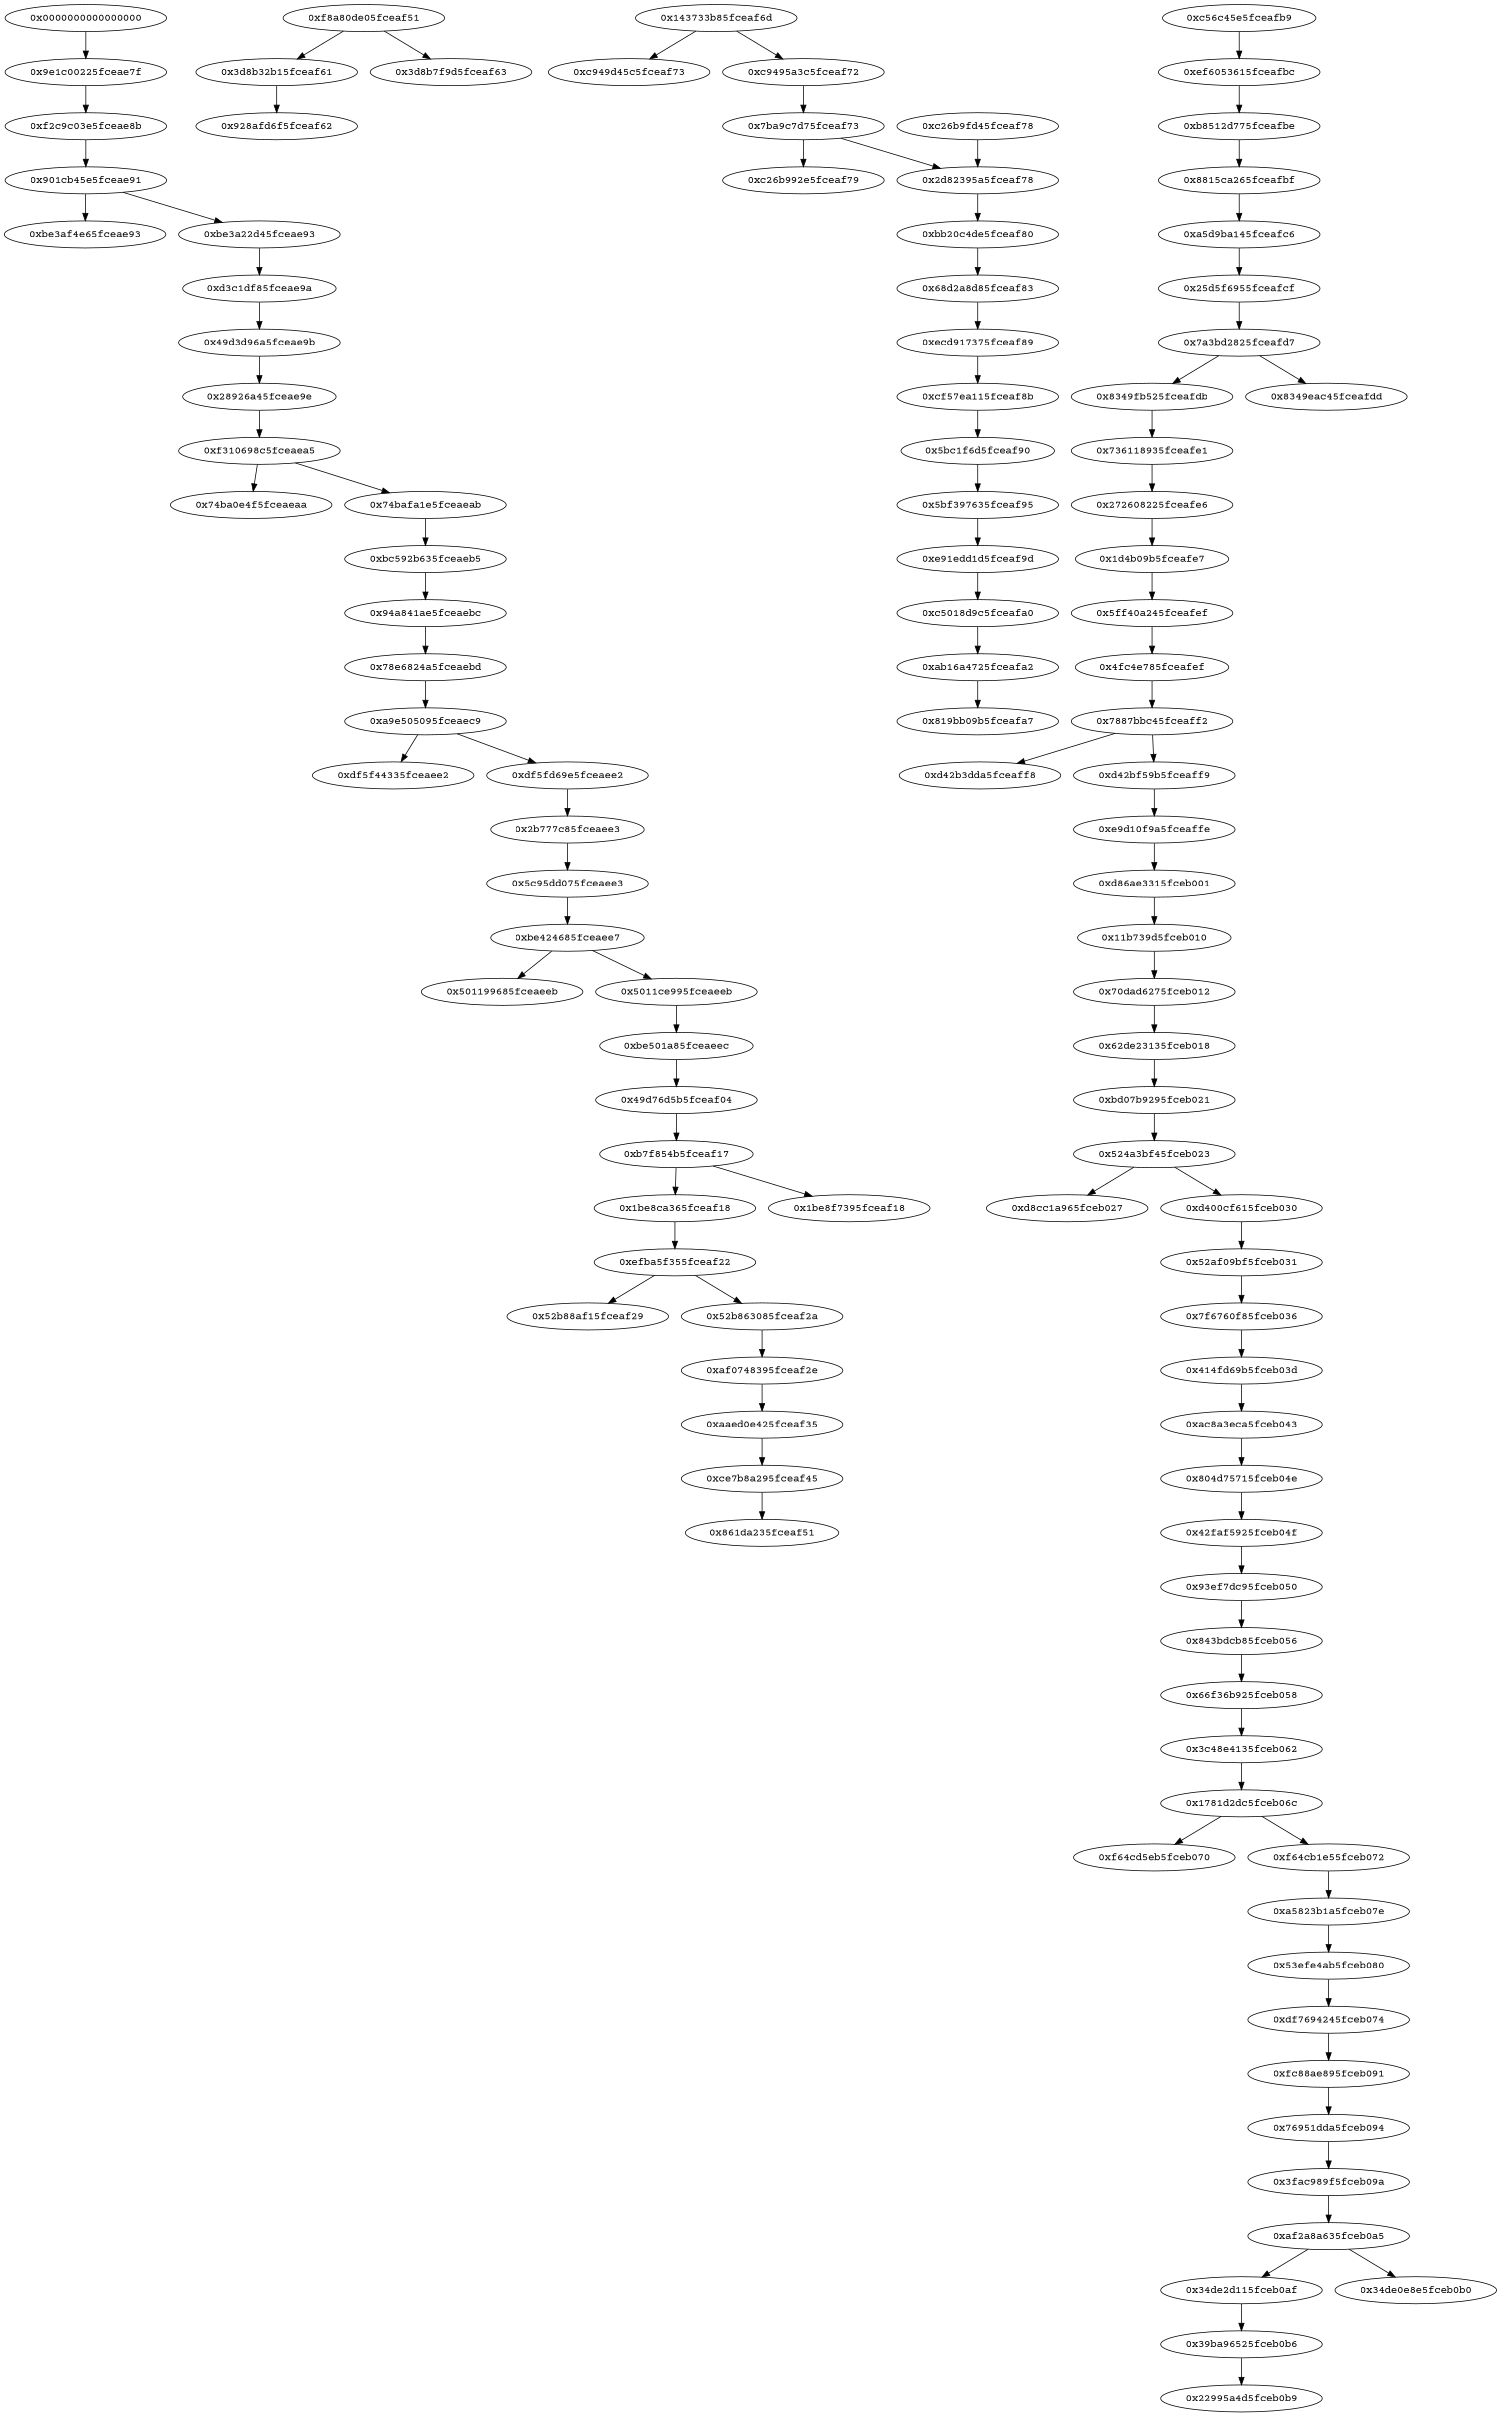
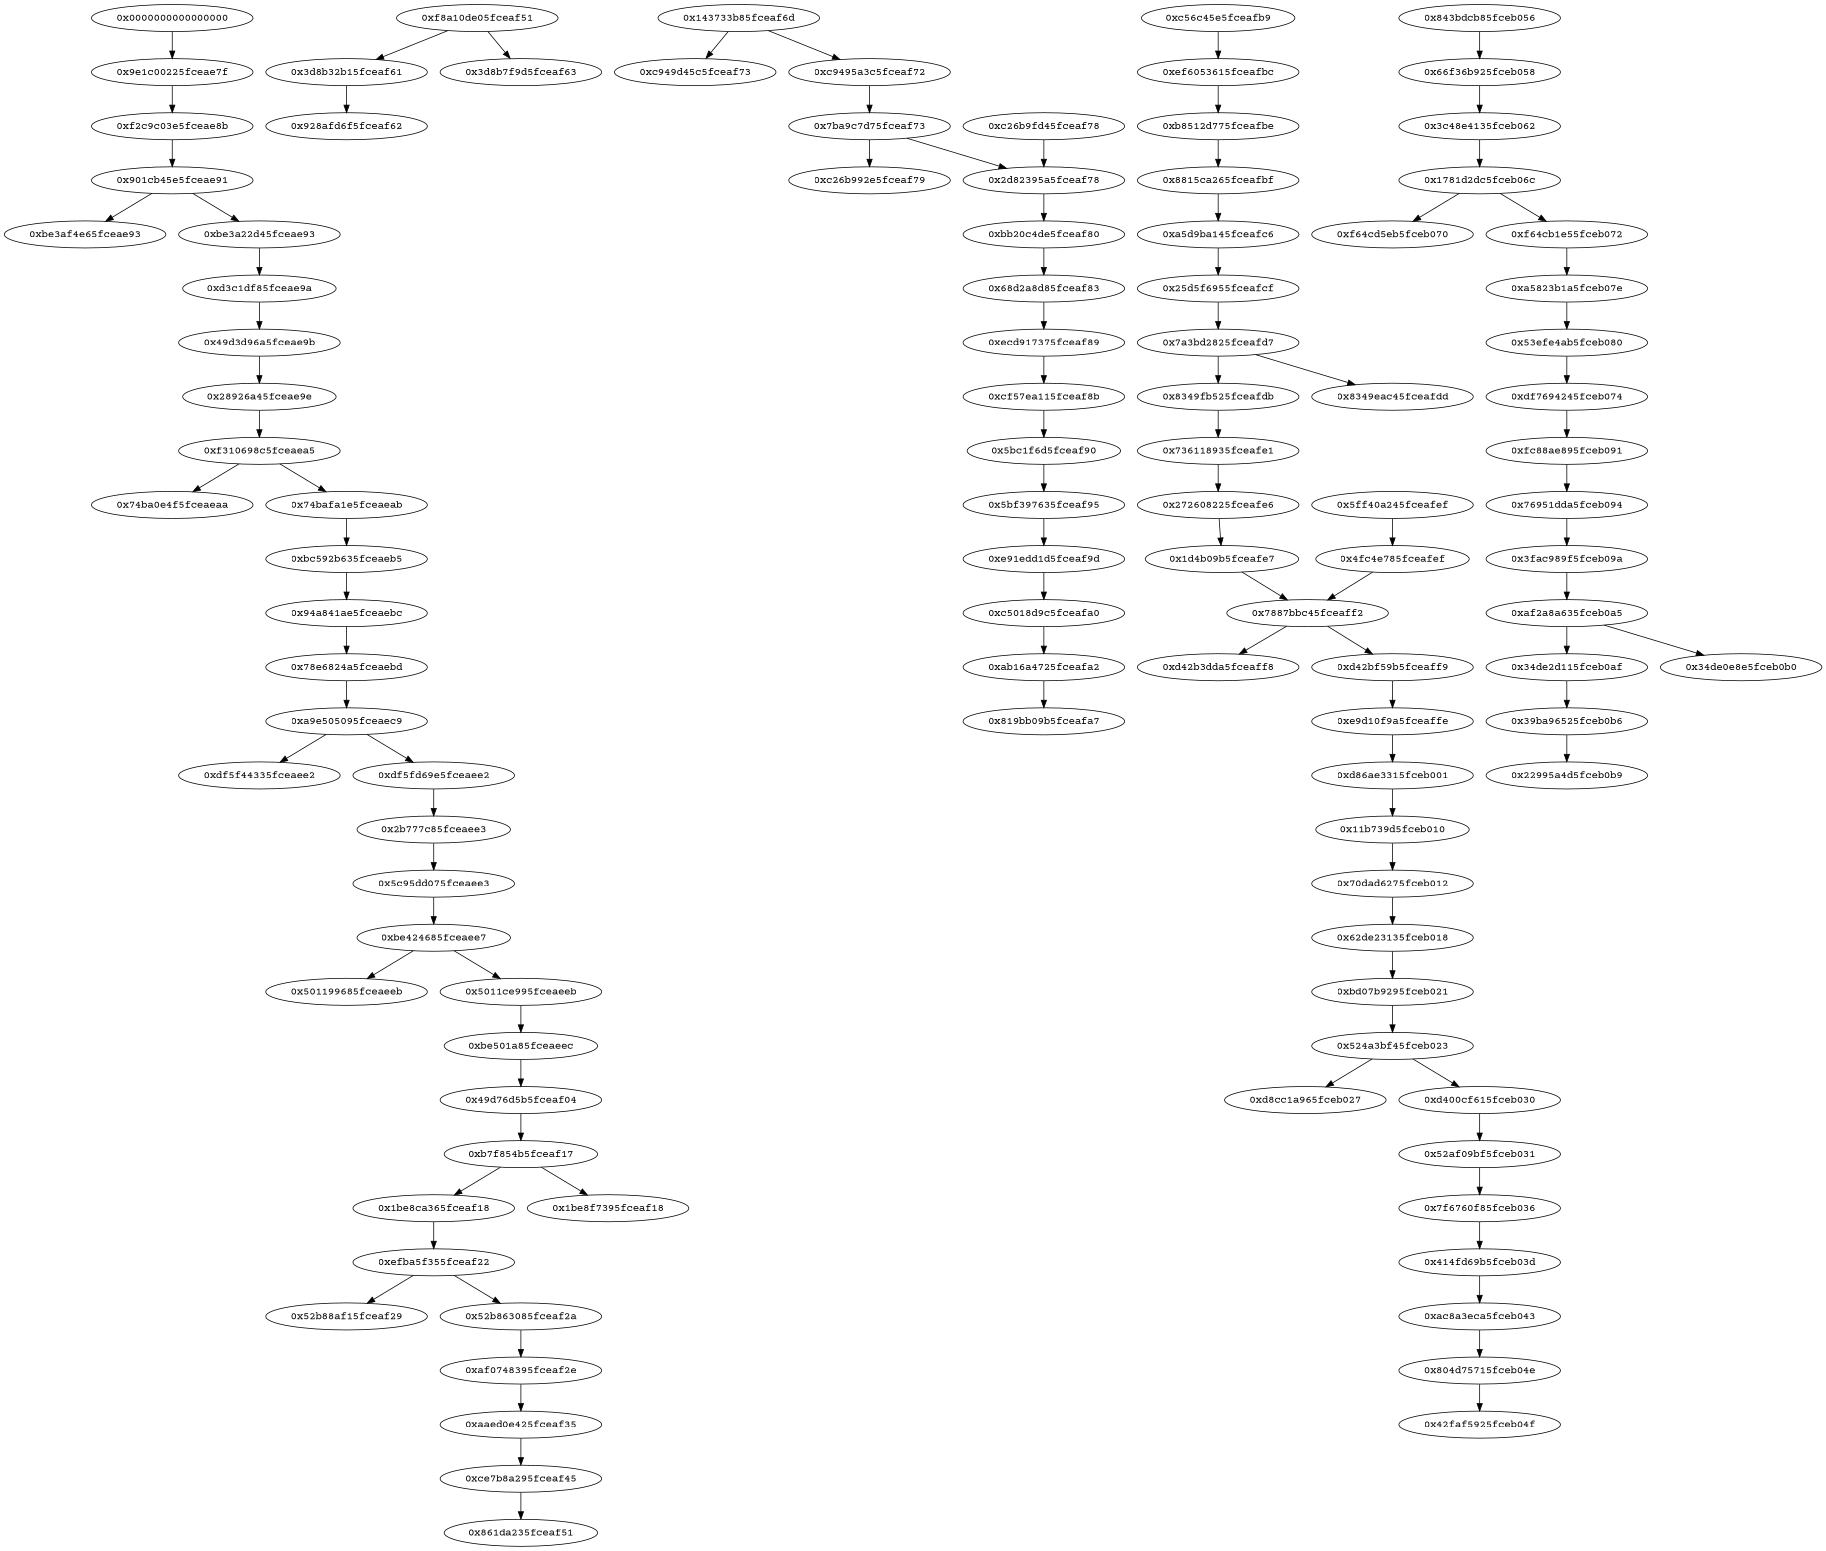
(364, 18) -> (477, 18)
(1152, 582) -> (1261, 584)
(1241, 1587) -> none
